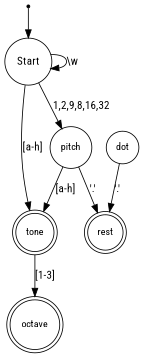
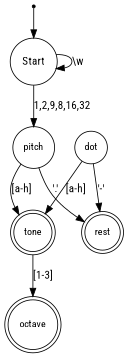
(22, 144) -> (66, 184)
(117, 189) -> (101, 189)
